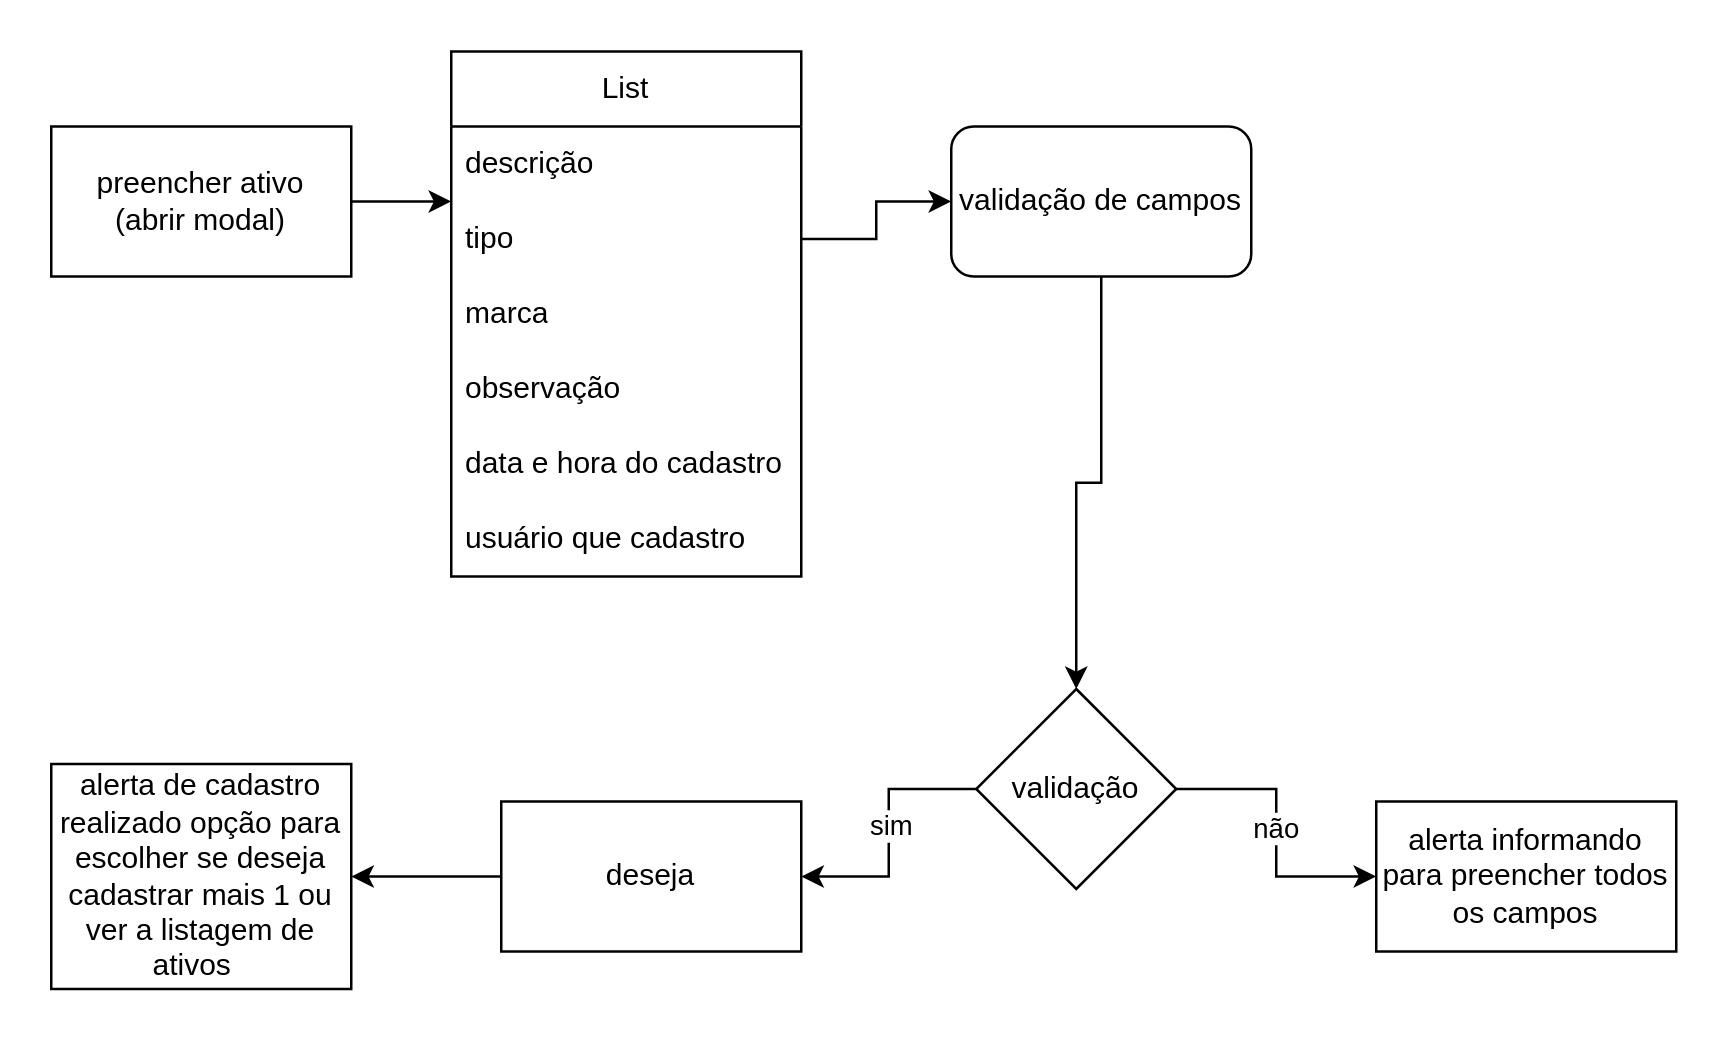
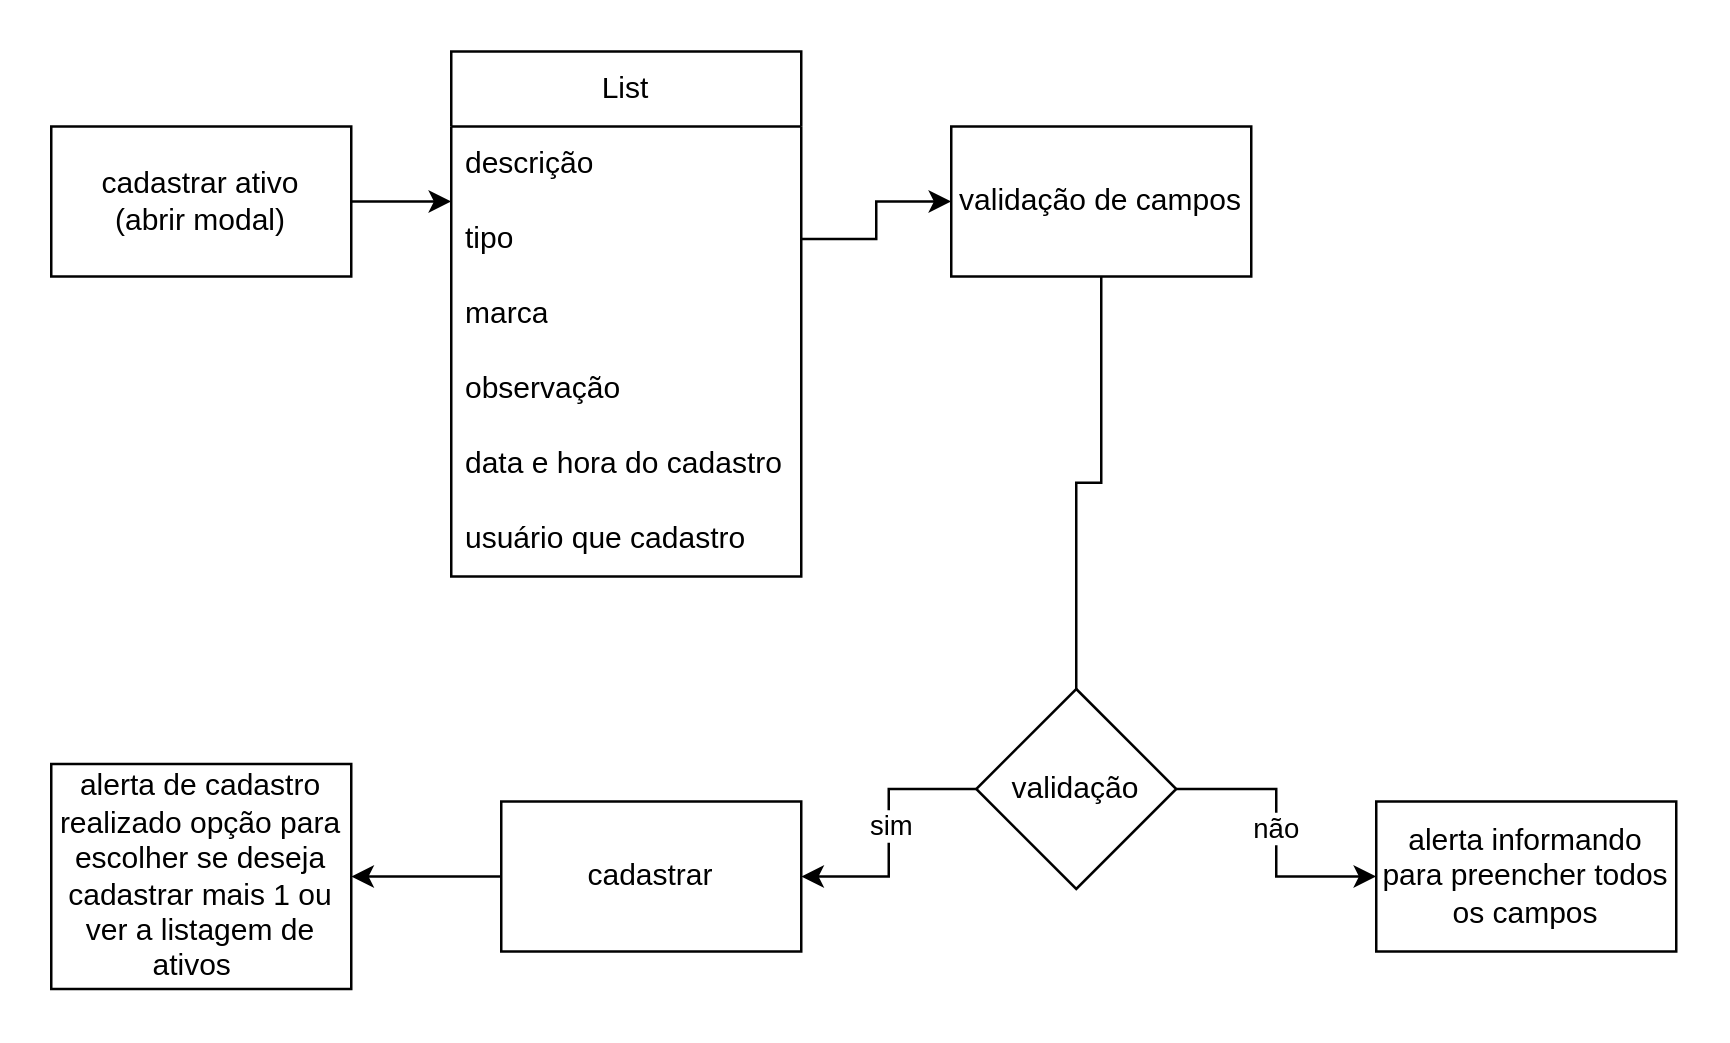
(201, 201) -> (201, 201)
(1101, 201) -> (1101, 201)
(1076, 671) -> (1076, 678)
(651, 876) -> (651, 876)
